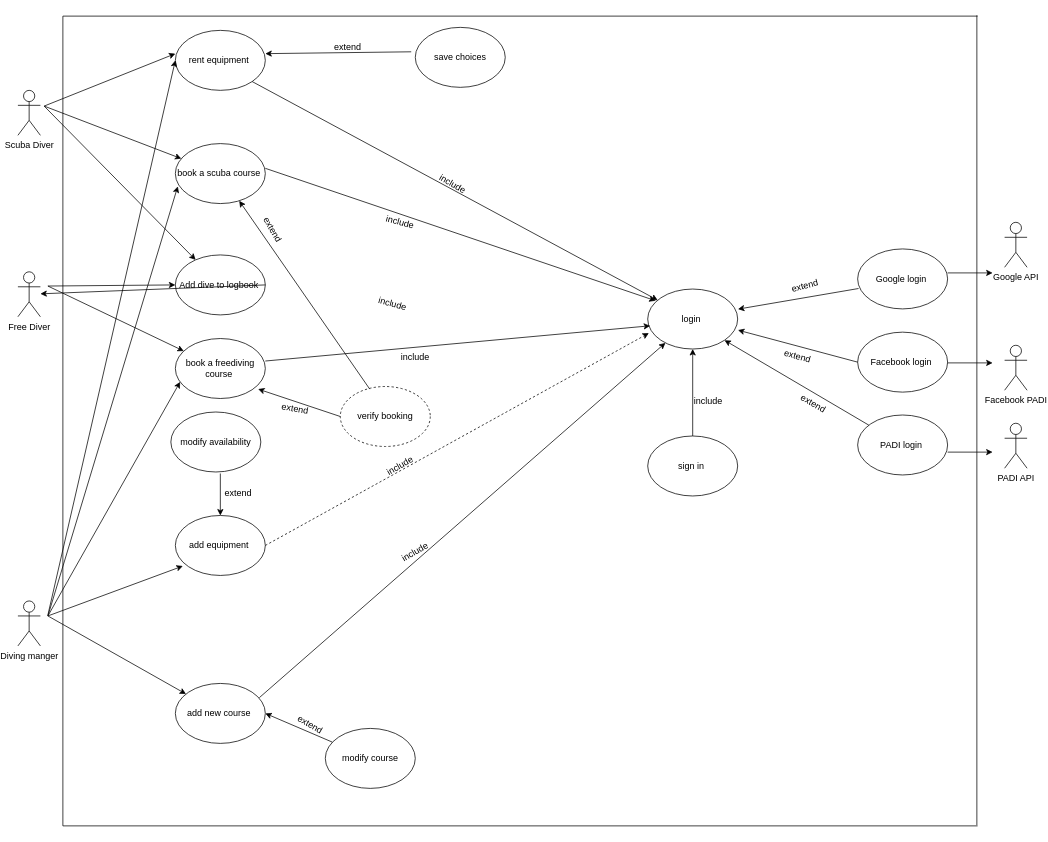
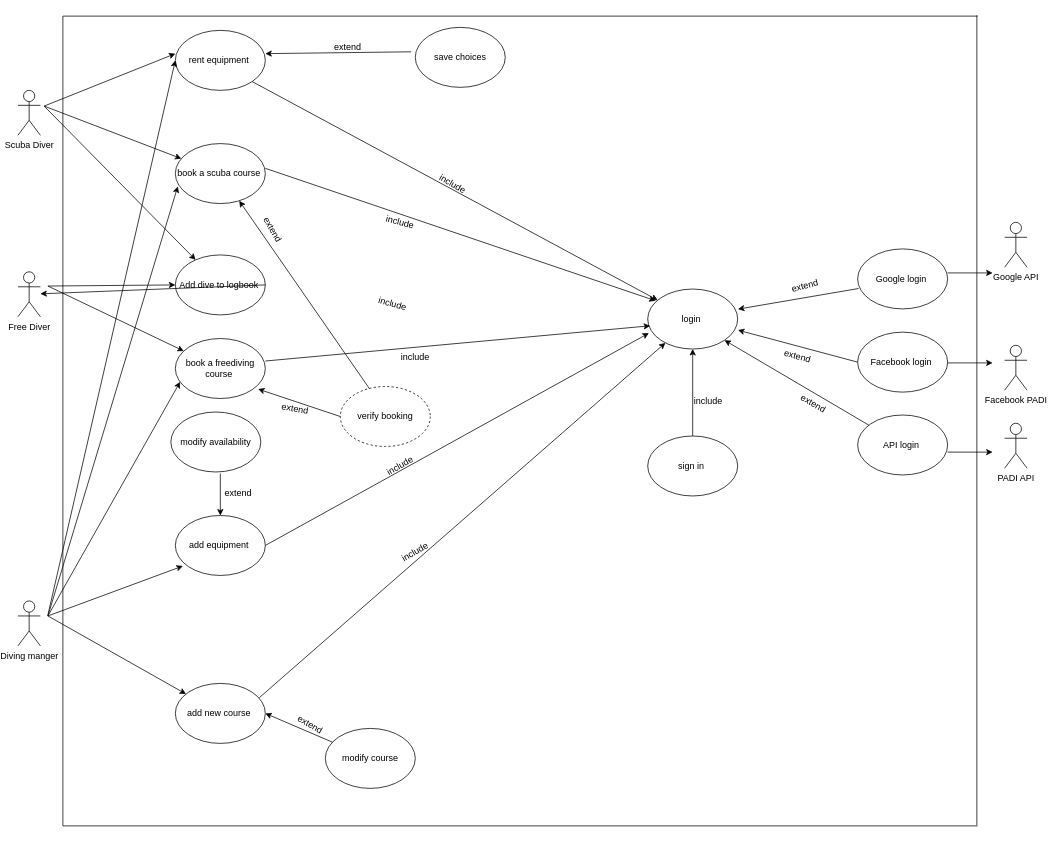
(454, 441) -> (454, 441)
(903, 445) -> (903, 445)
